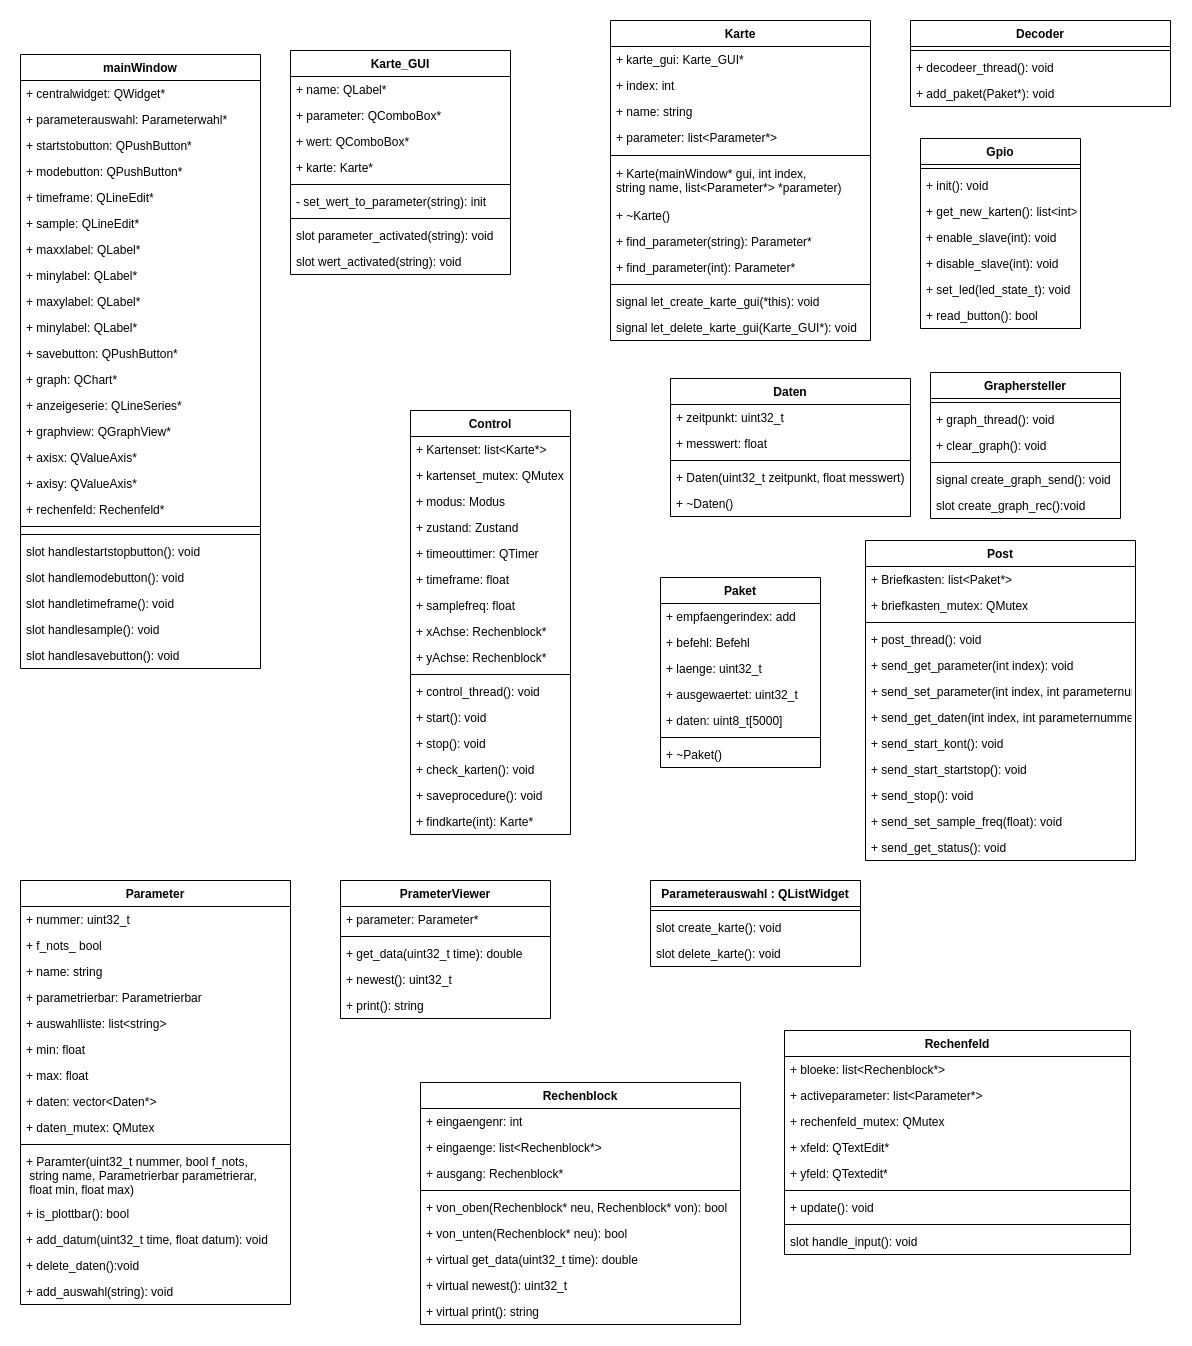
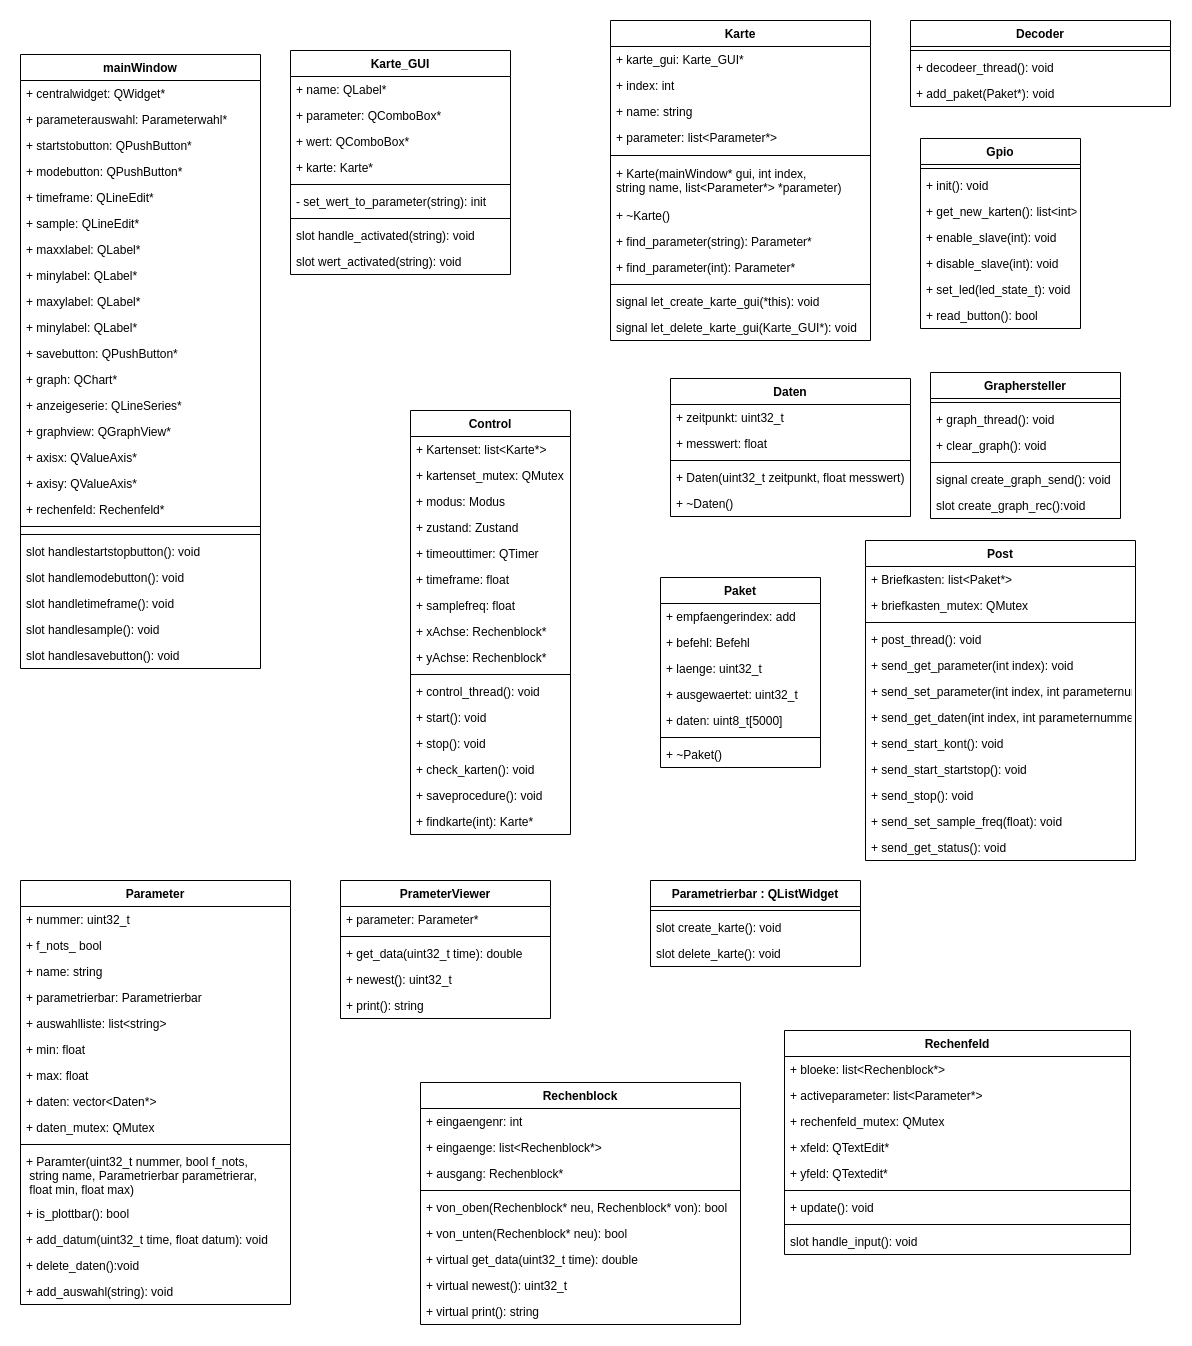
(413, 236) -> (401, 236)
(755, 894) -> (755, 894)
